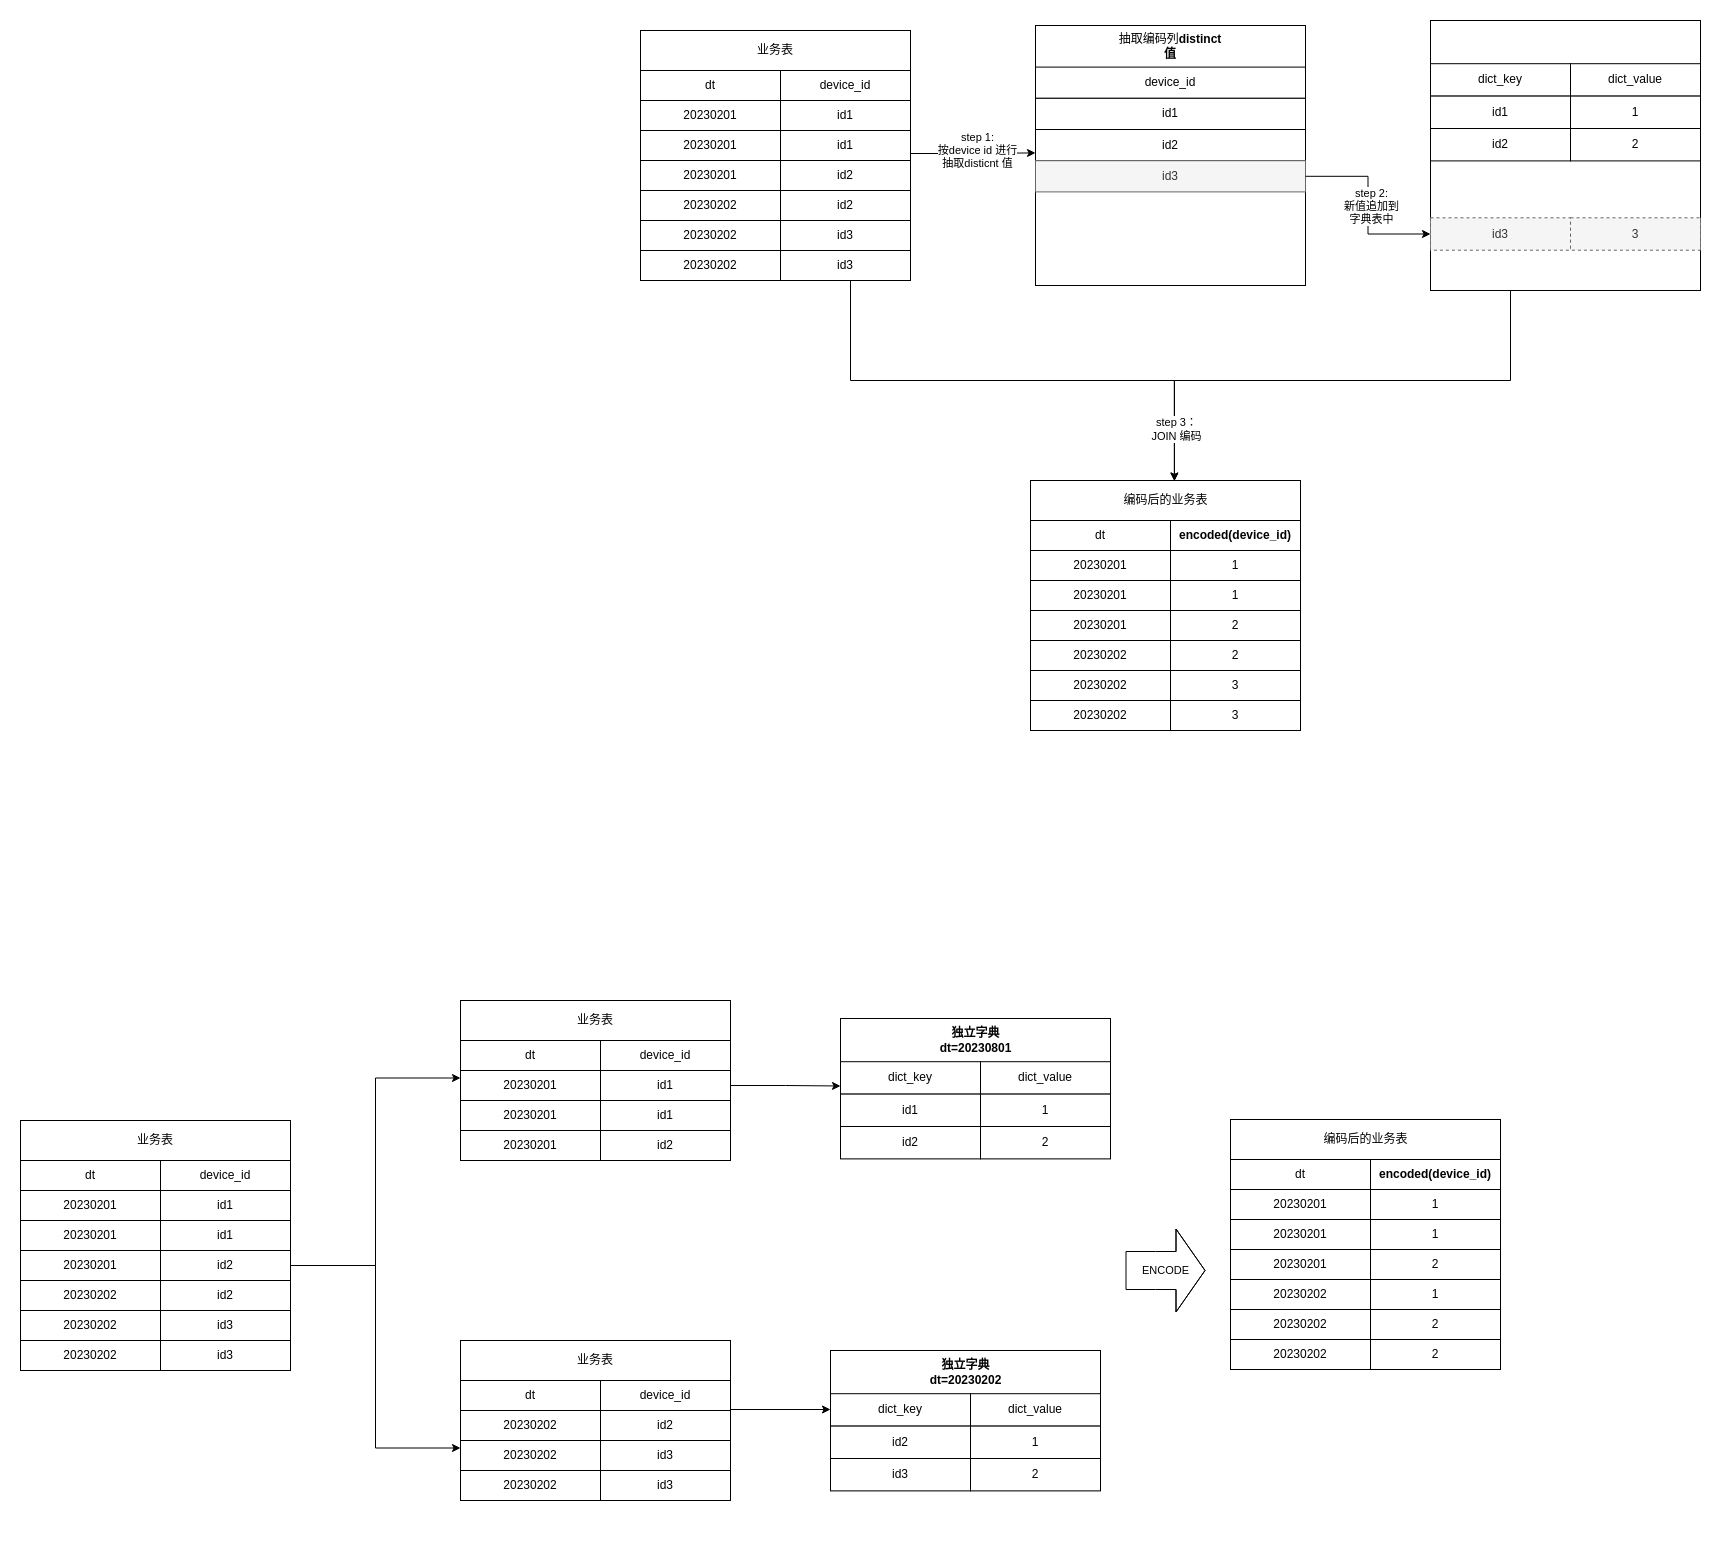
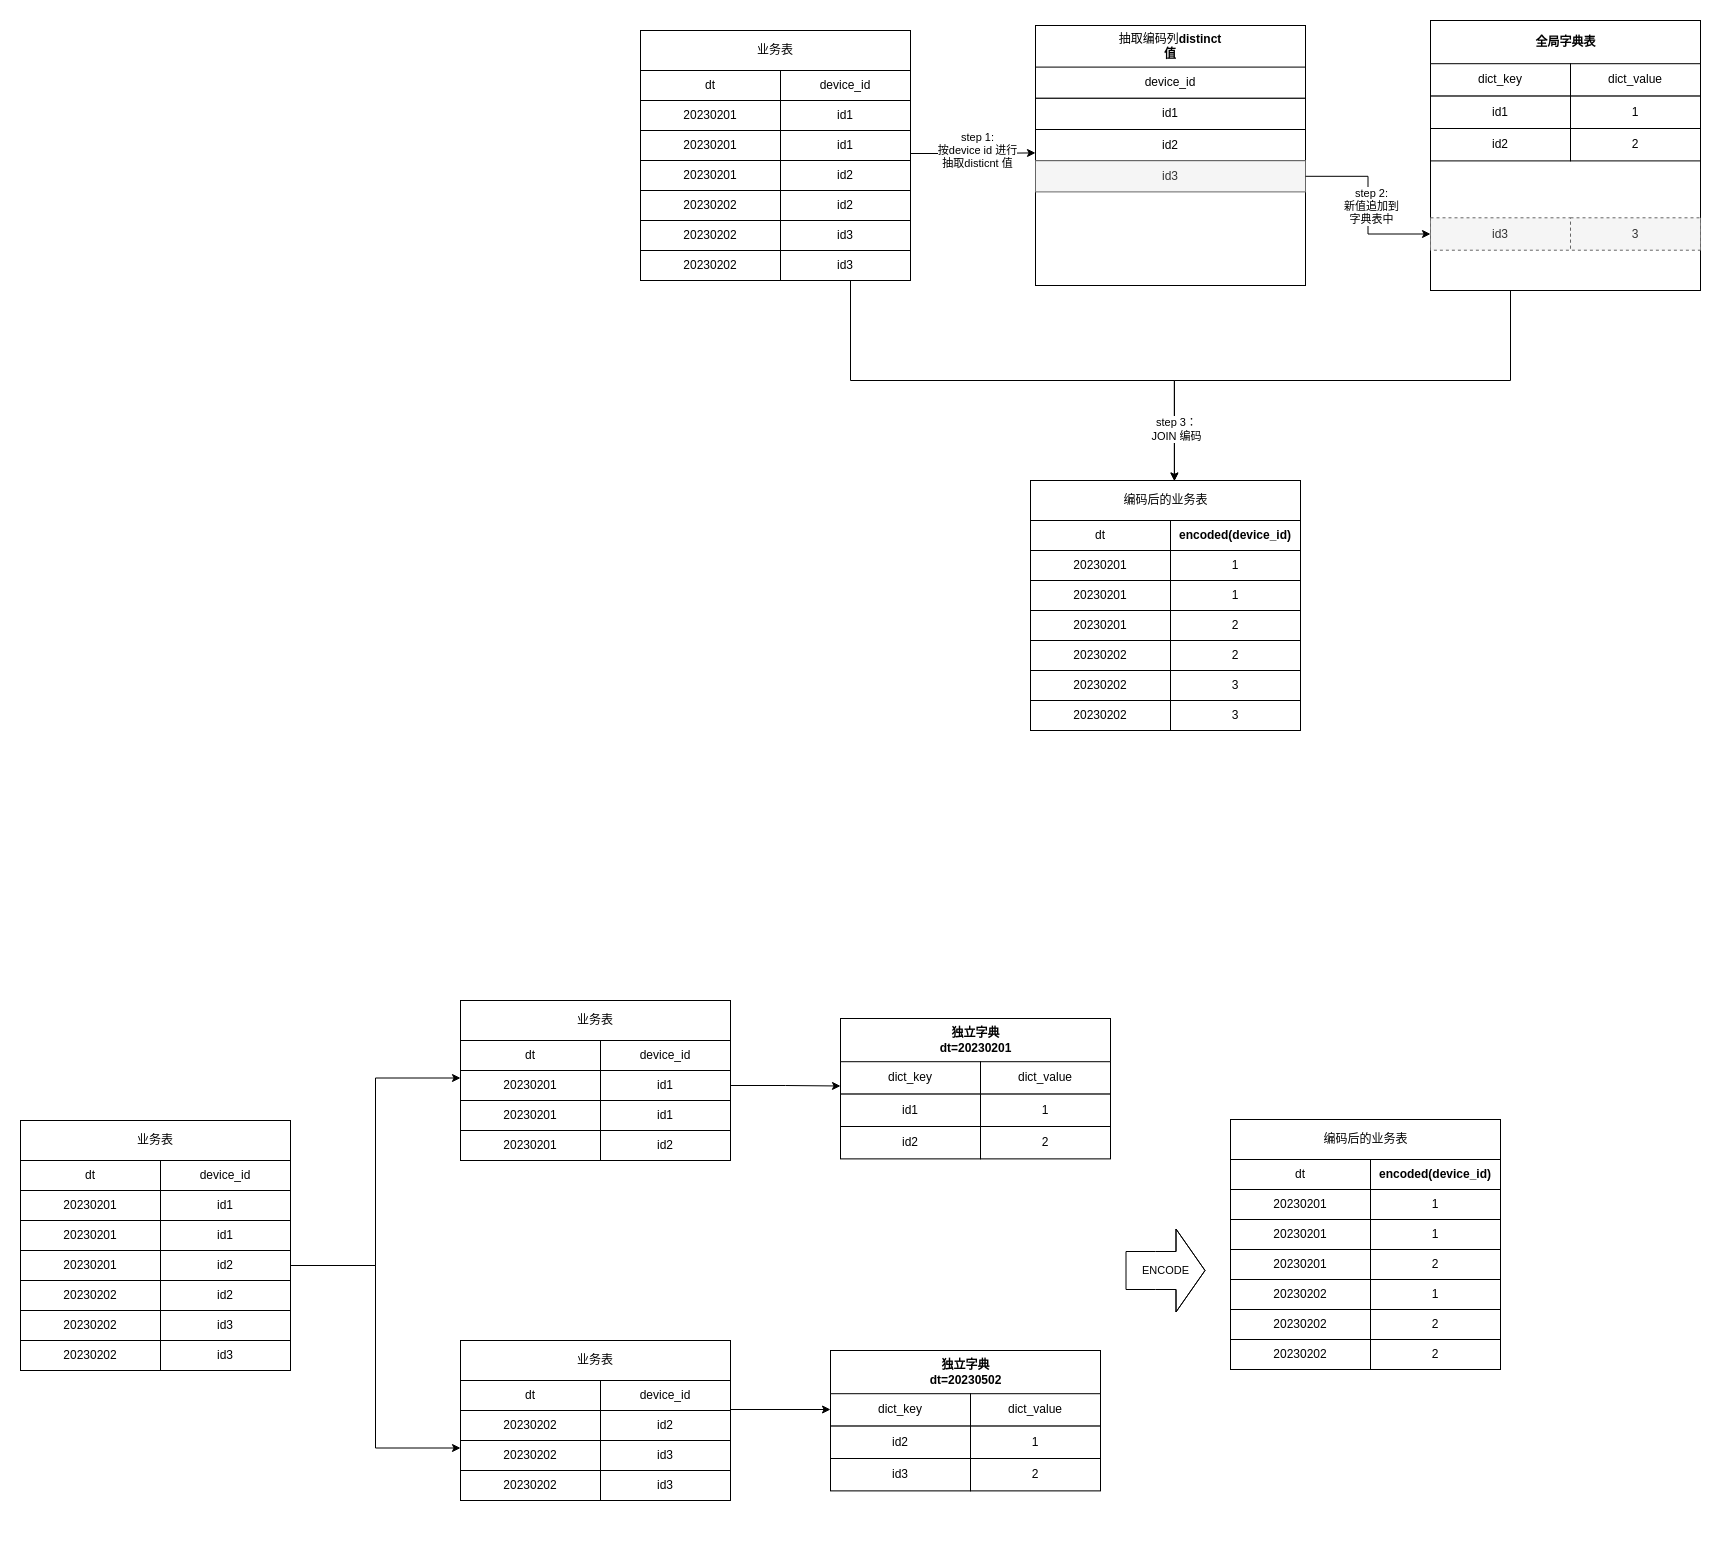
none -> (1566, 42)
(976, 1041) -> (976, 1041)
(966, 1373) -> (966, 1373)
